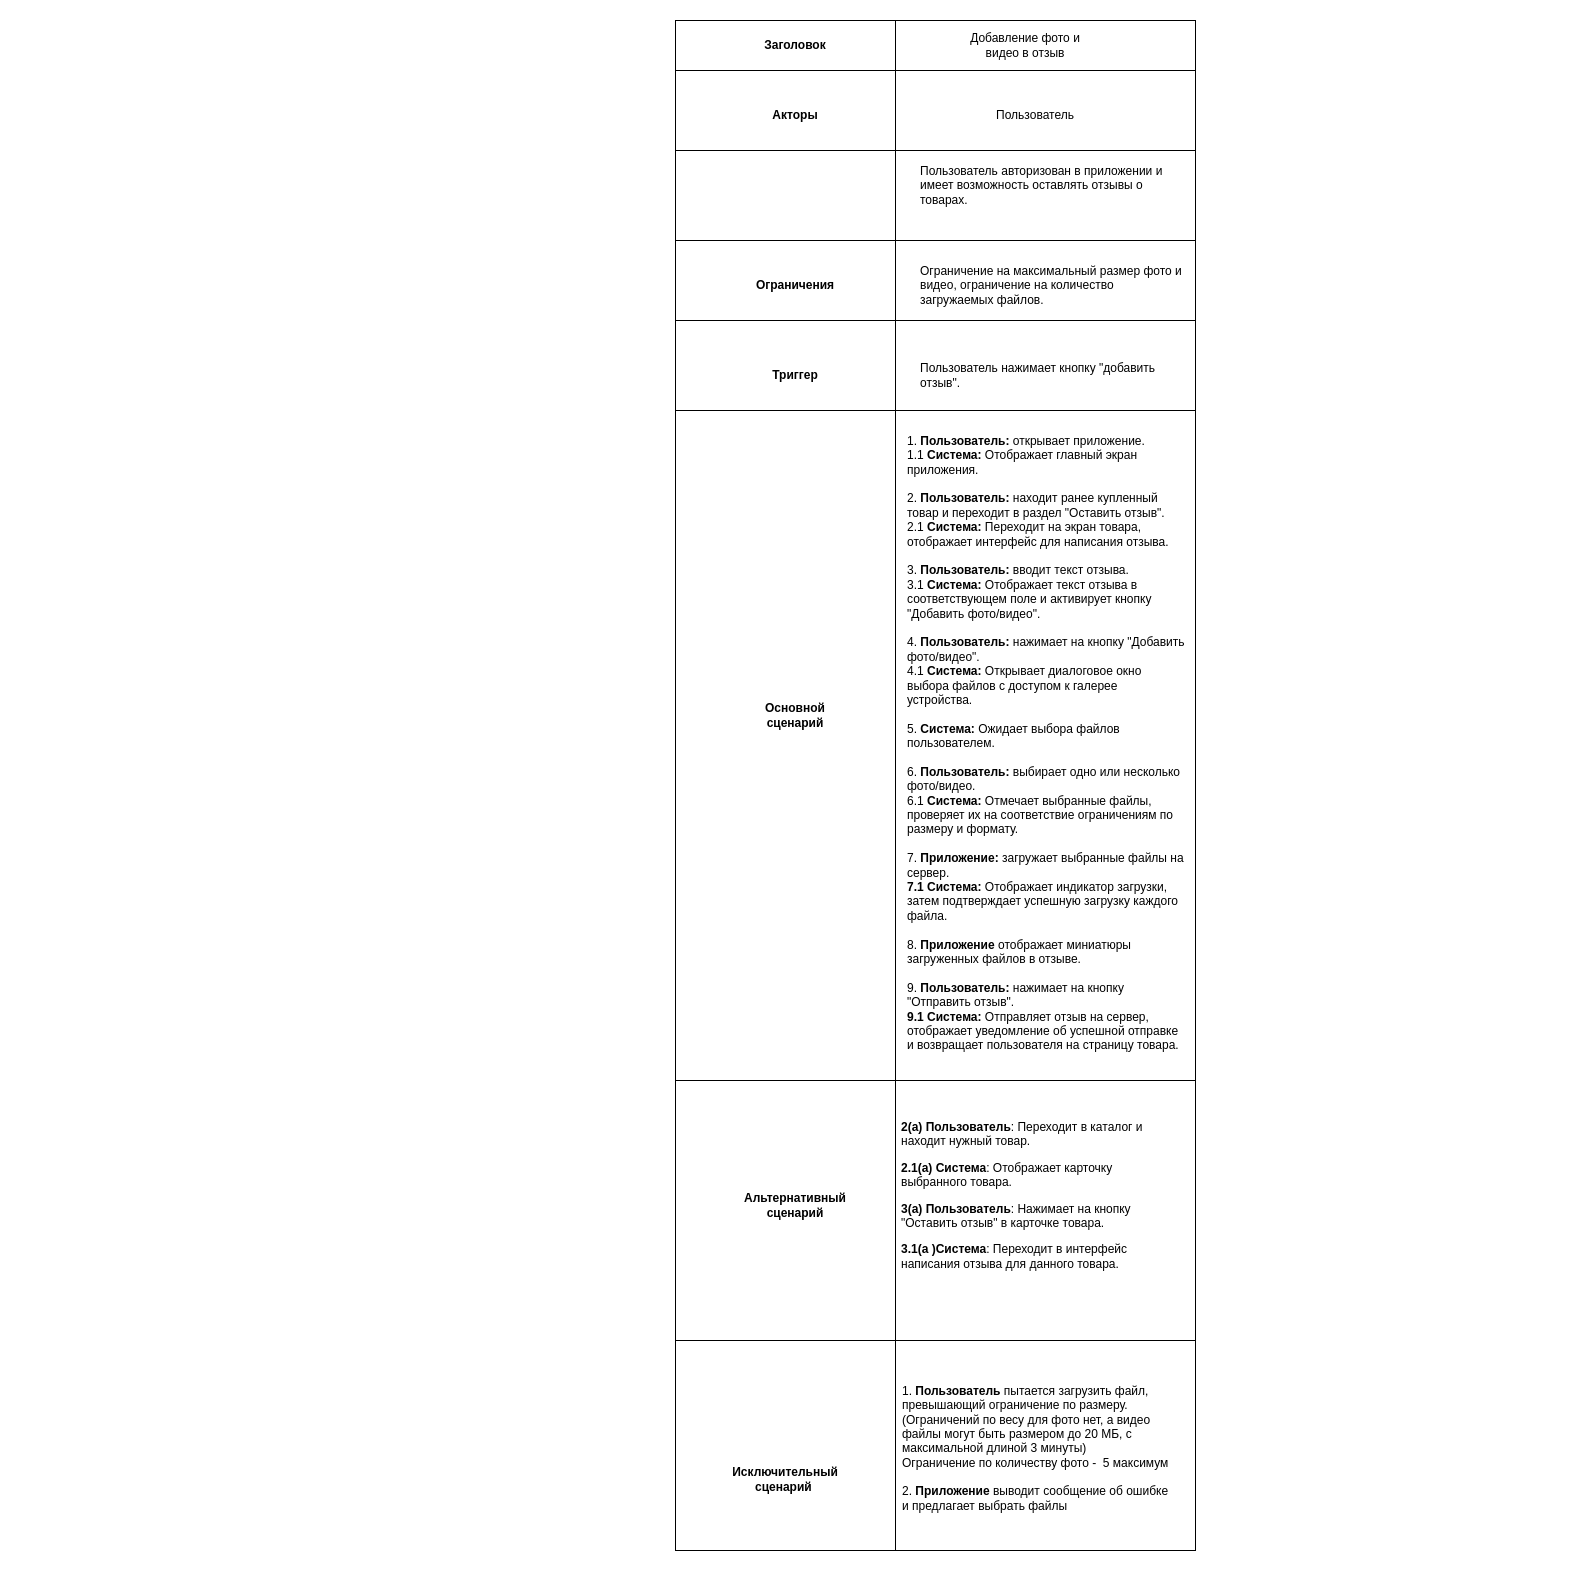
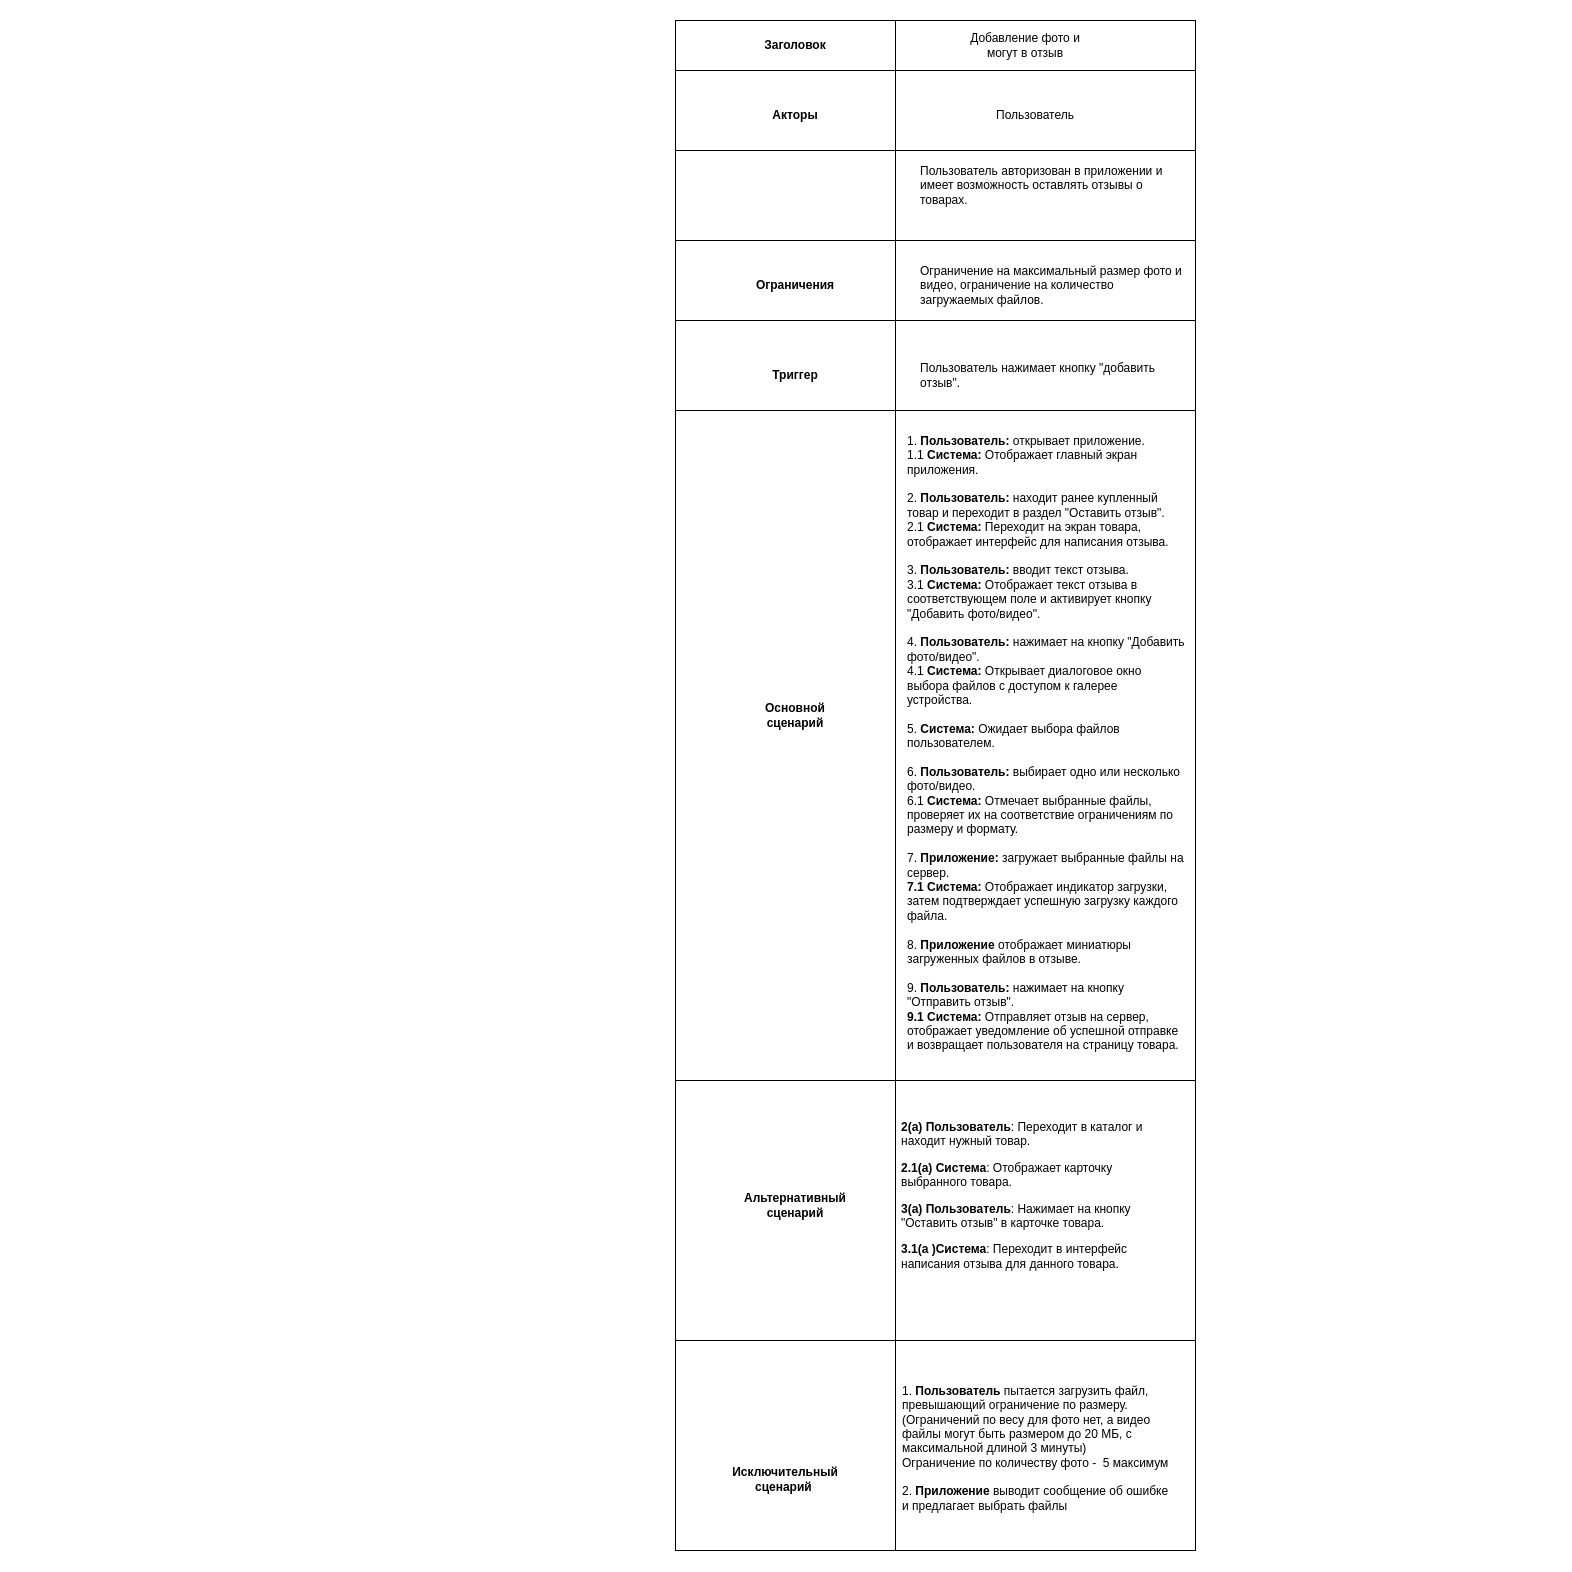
(1026, 46) -> (1026, 46)
